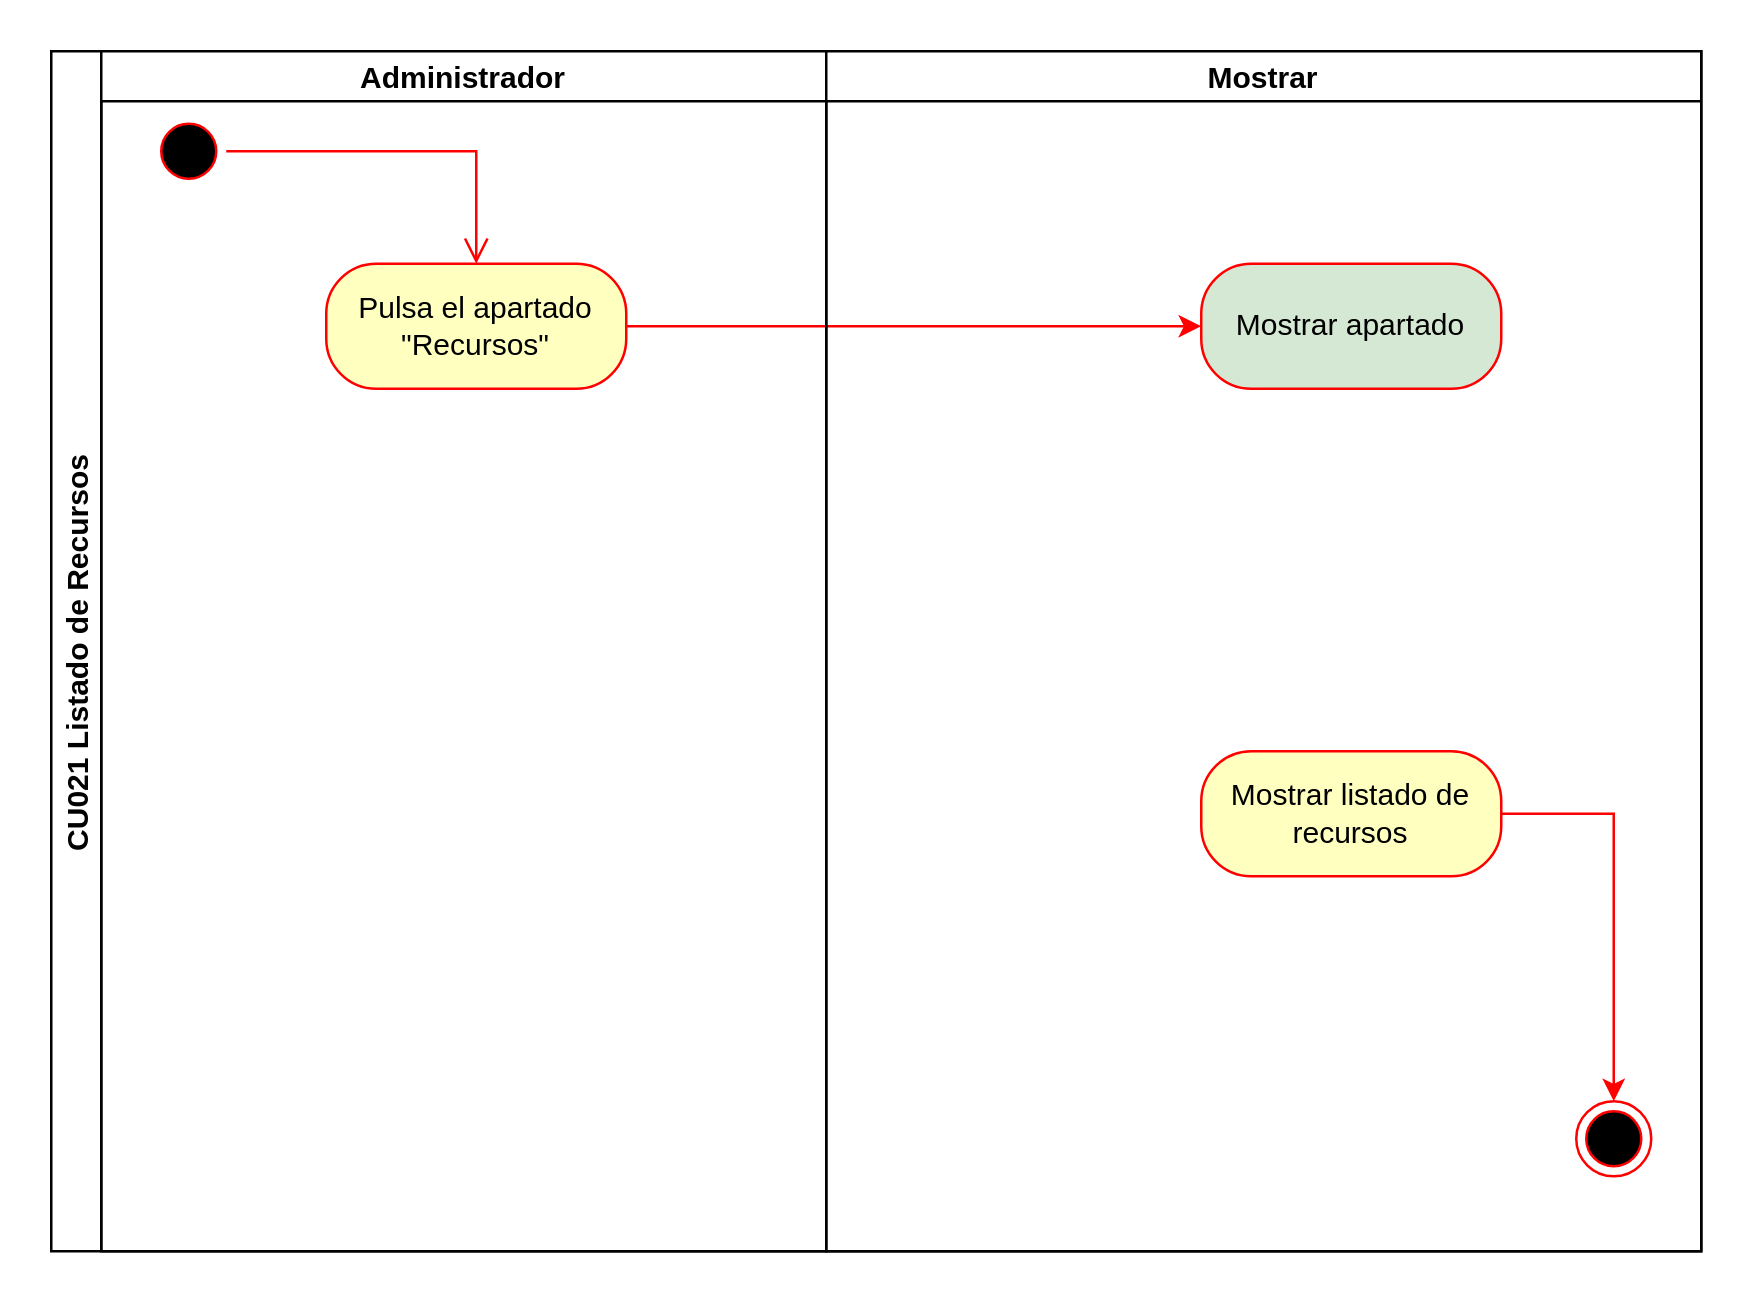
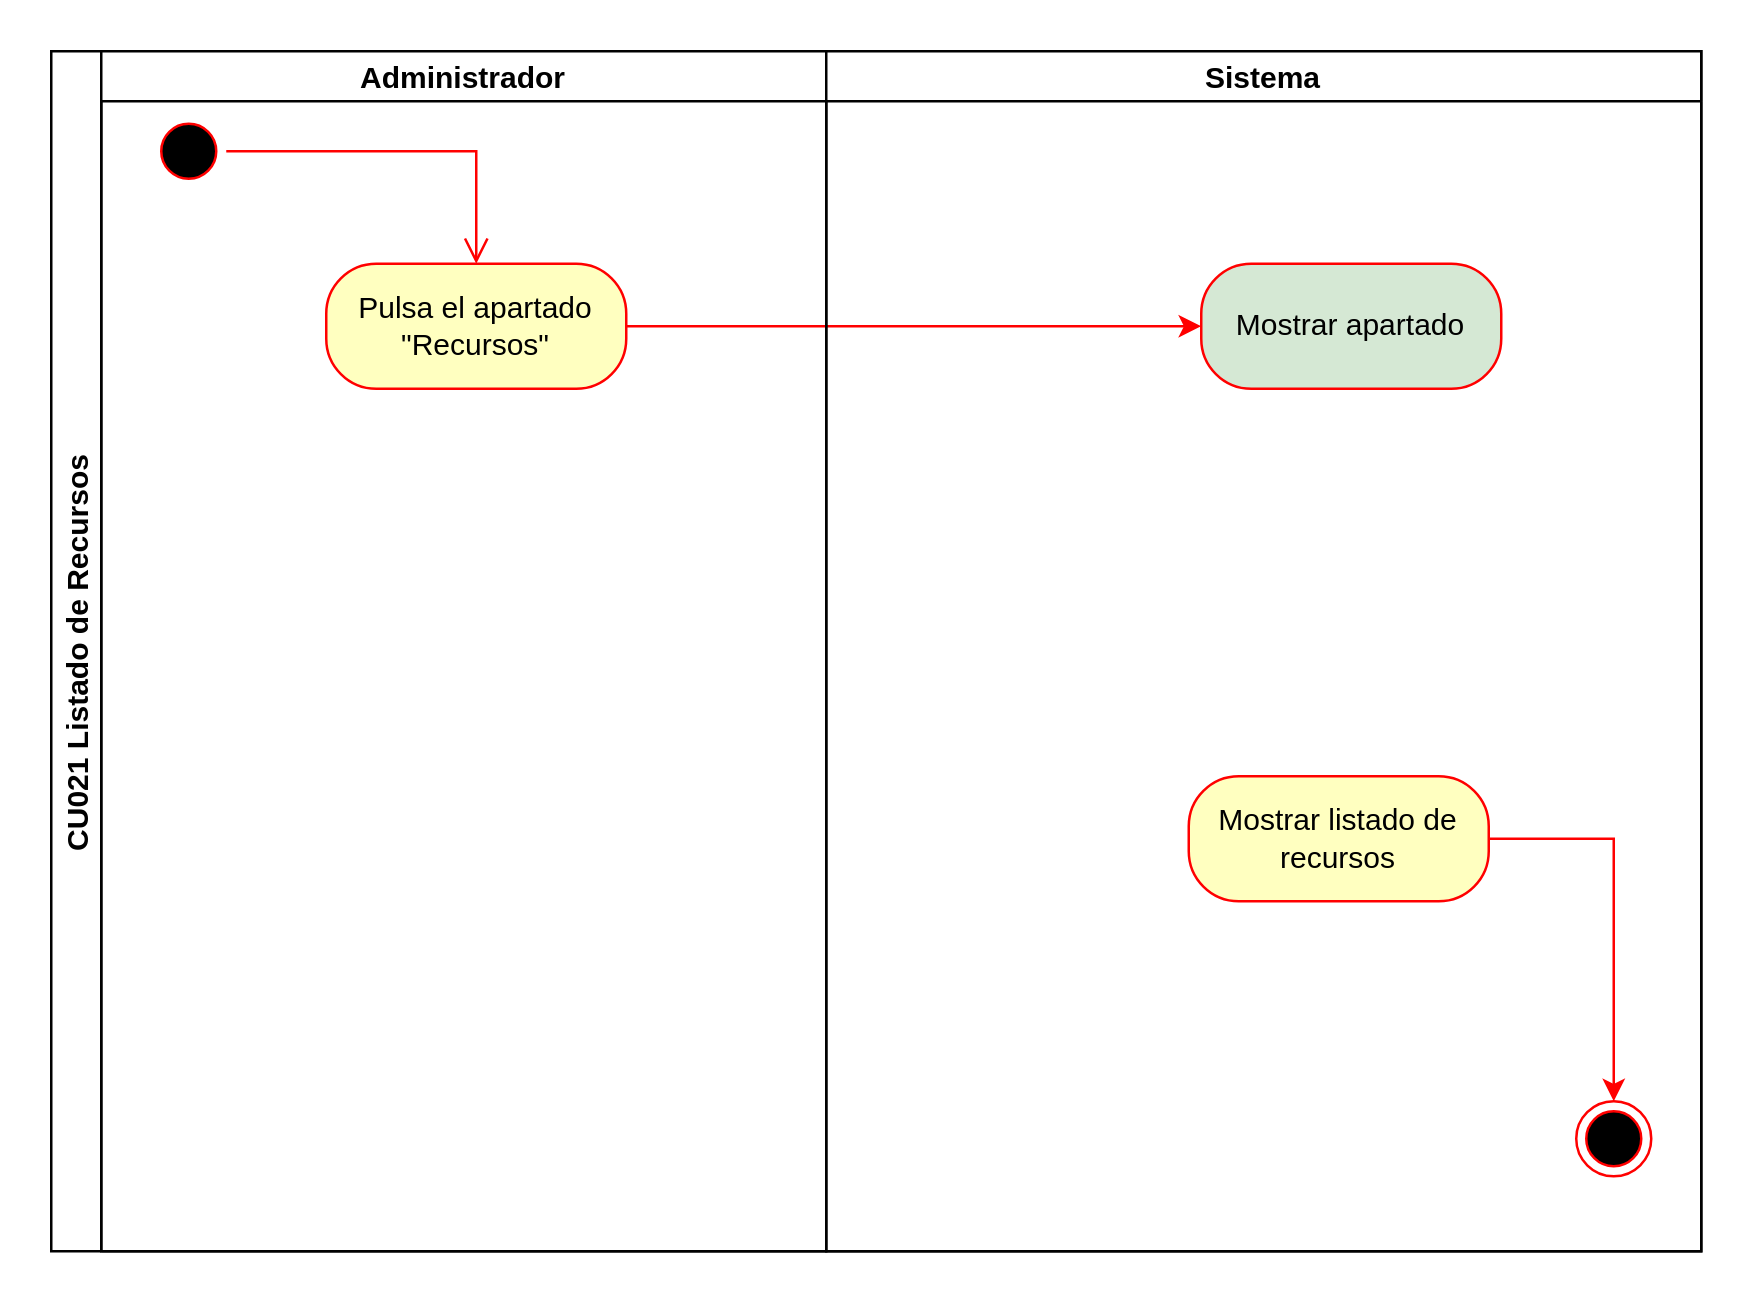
(1263, 78) -> (1263, 78)
(1351, 814) -> (1339, 839)
